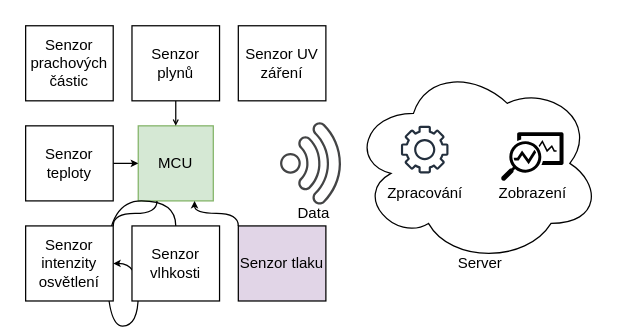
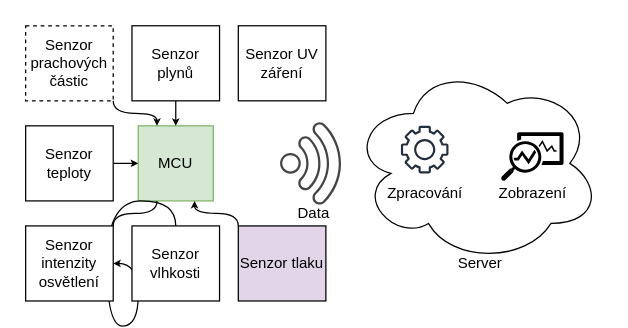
(69, 63) -> (69, 63)
none -> (133, 113)
(176, 120) -> (176, 118)
